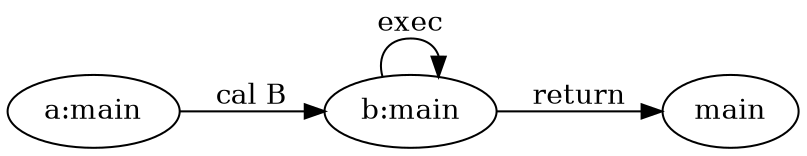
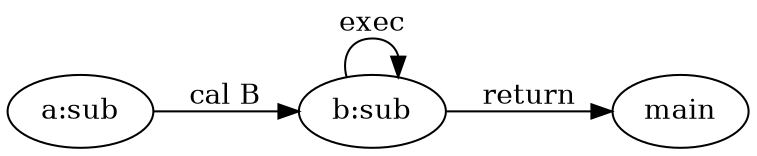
(94, 111) -> (80, 111)
(411, 111) -> (372, 111)
